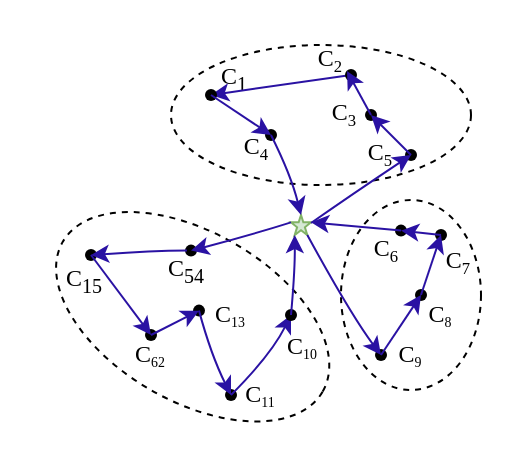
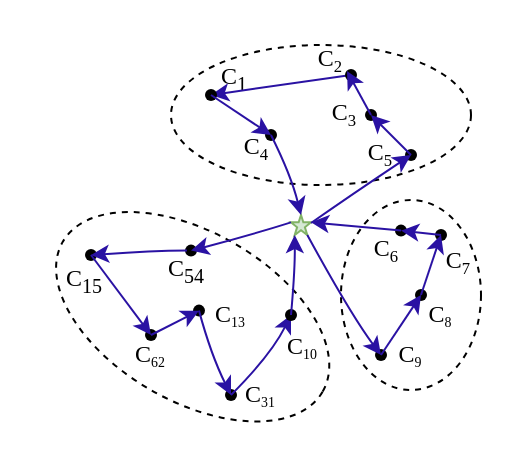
(261, 395) -> (261, 395)
